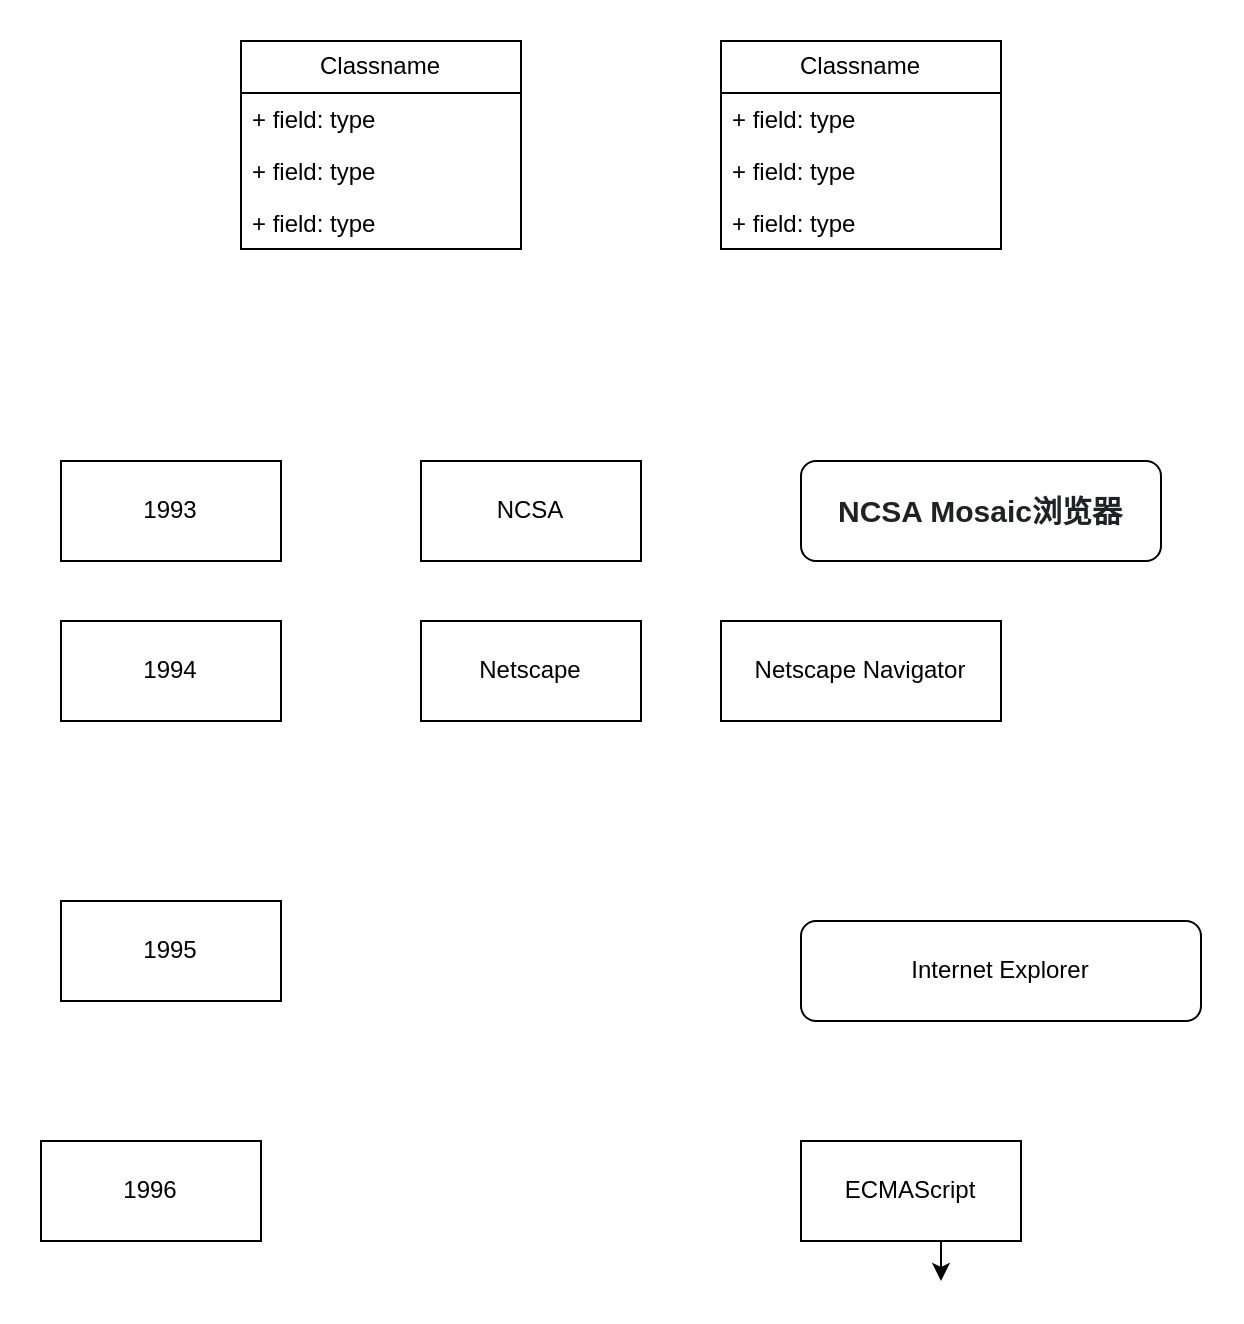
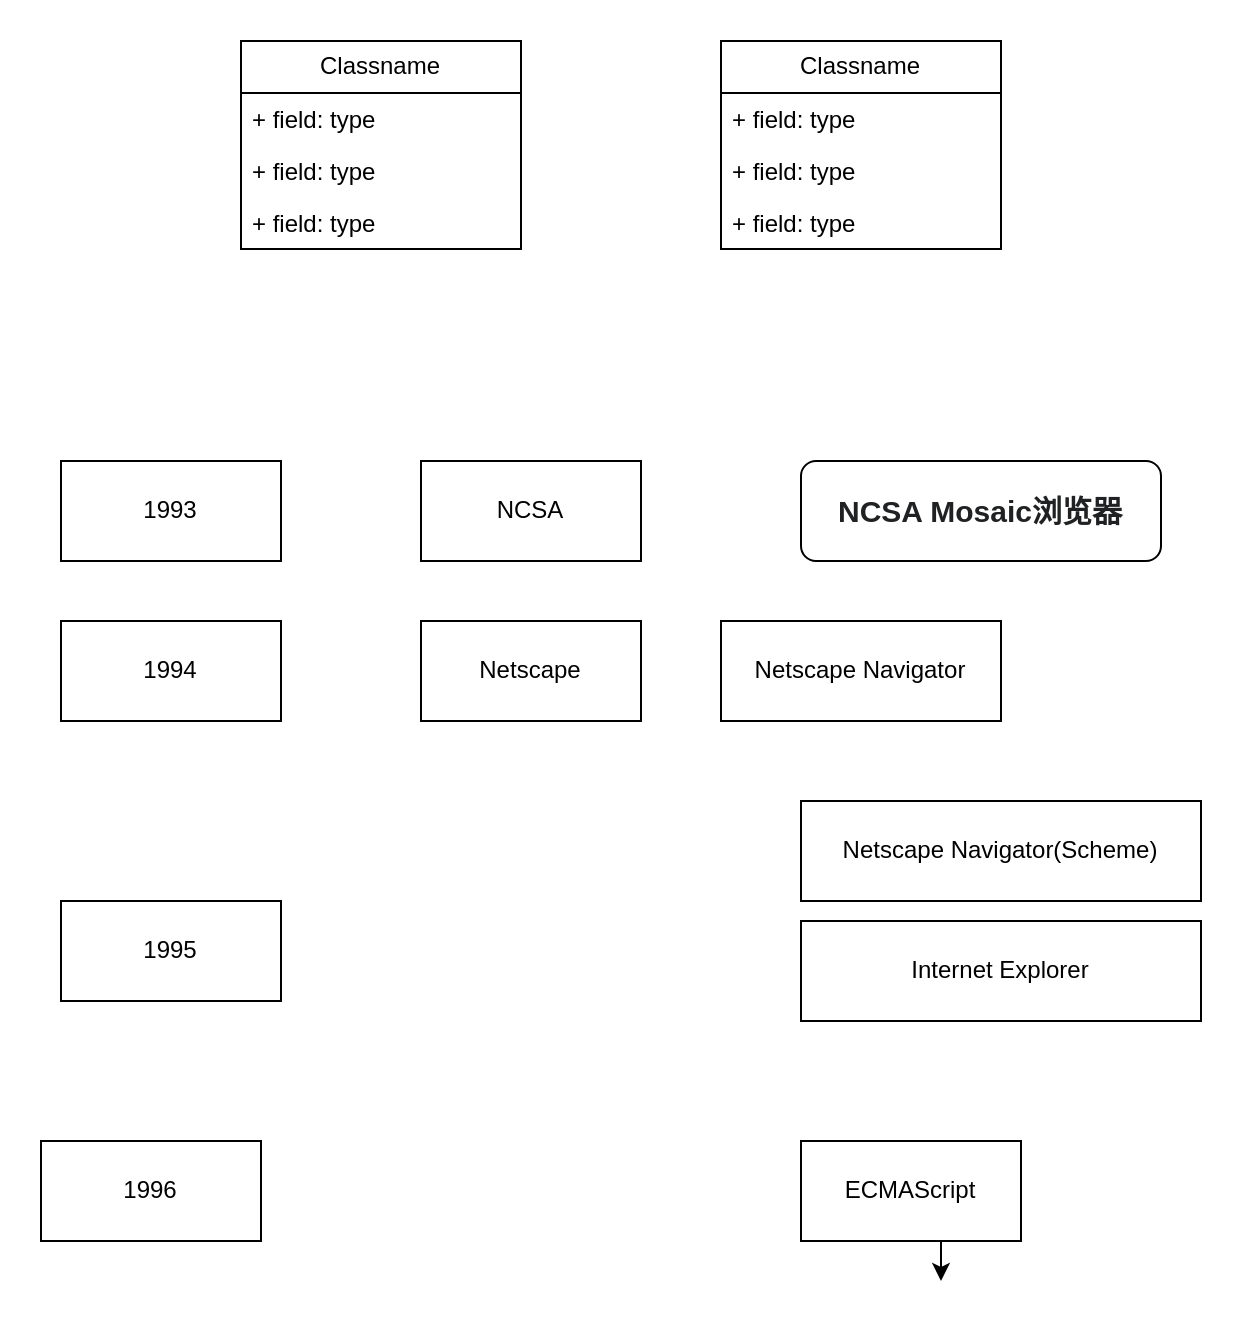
none -> (1001, 851)
(1001, 971) -> (1001, 971)
